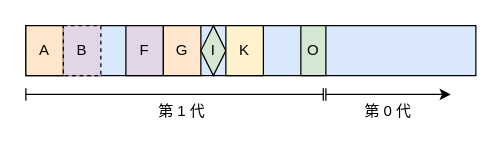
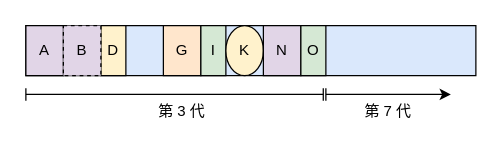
(44, 51) -> (44, 51)
none -> (113, 51)
(144, 51) -> none
(213, 51) -> (213, 51)
(244, 51) -> (244, 51)
none -> (282, 51)
(182, 112) -> (182, 112)
(388, 112) -> (388, 112)
